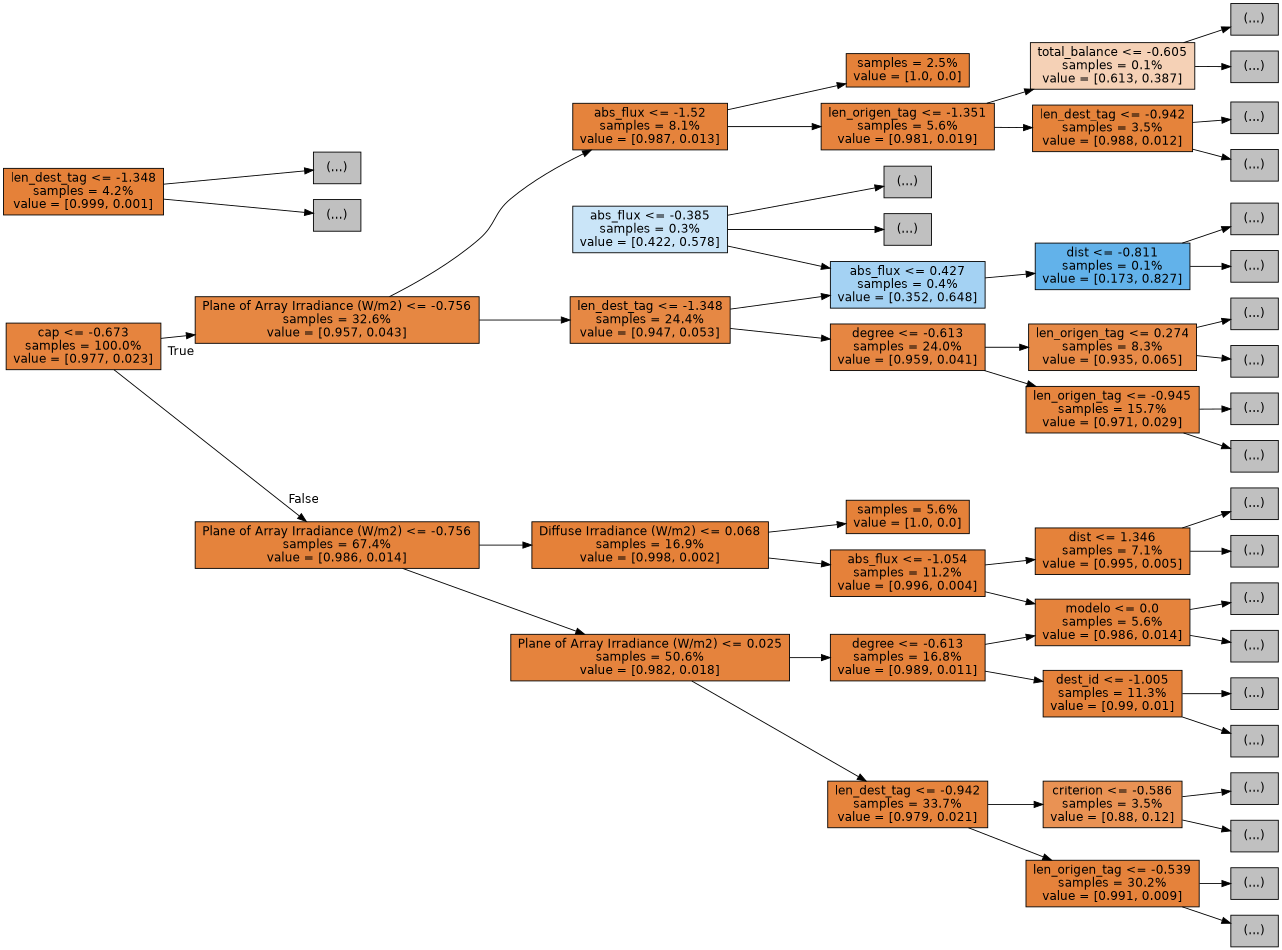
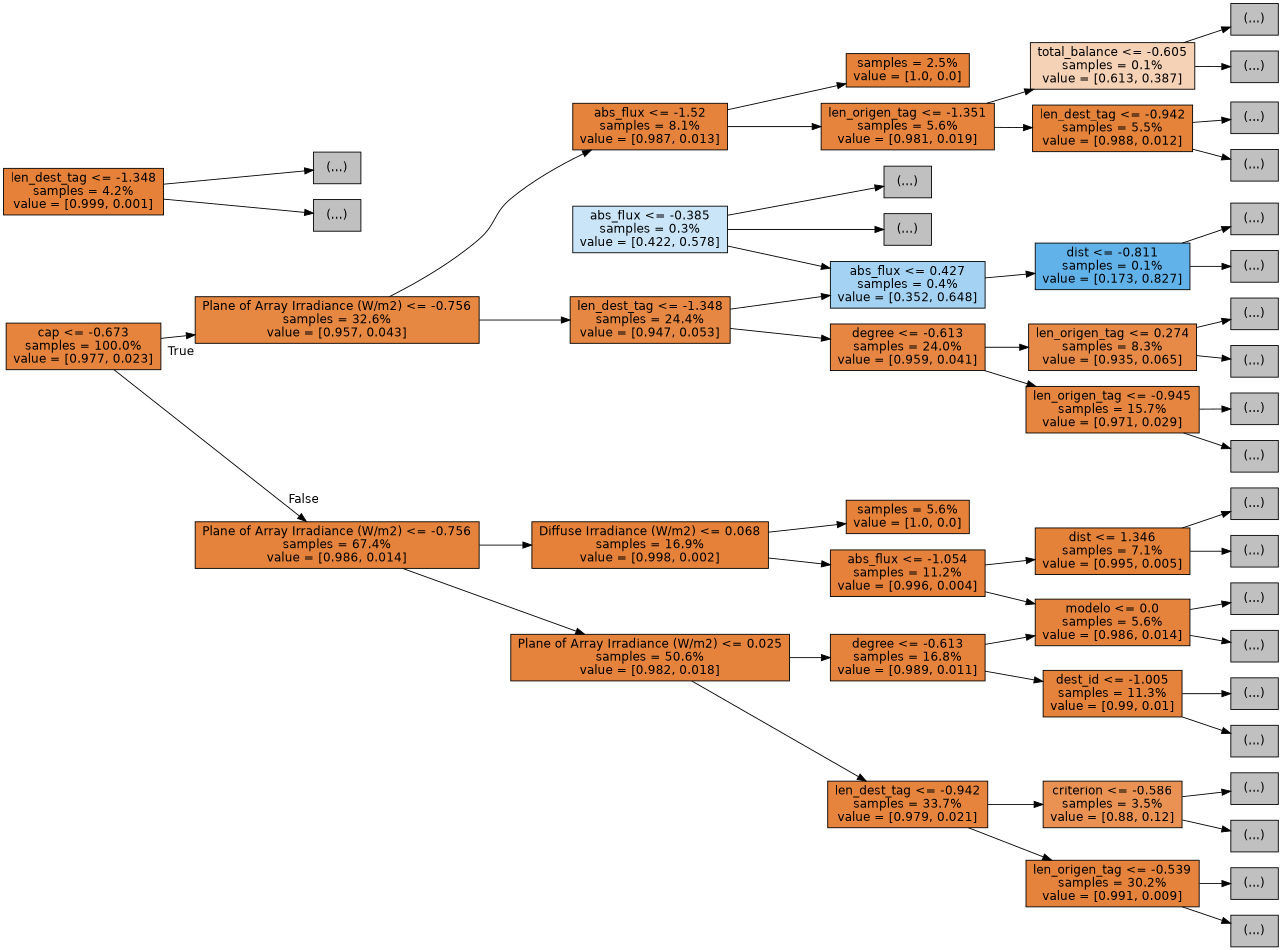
(1113, 128) -> (1113, 128)
